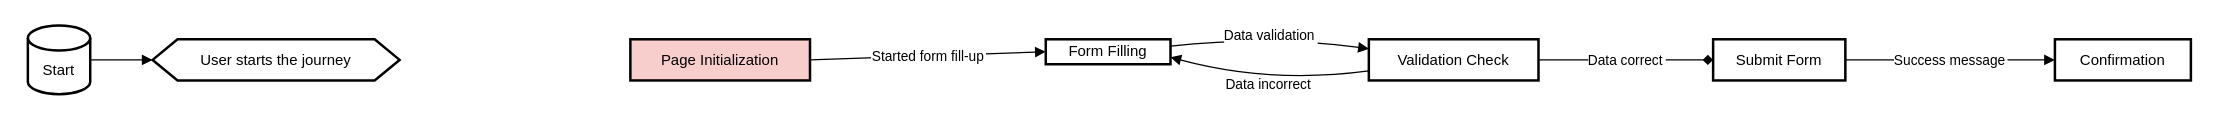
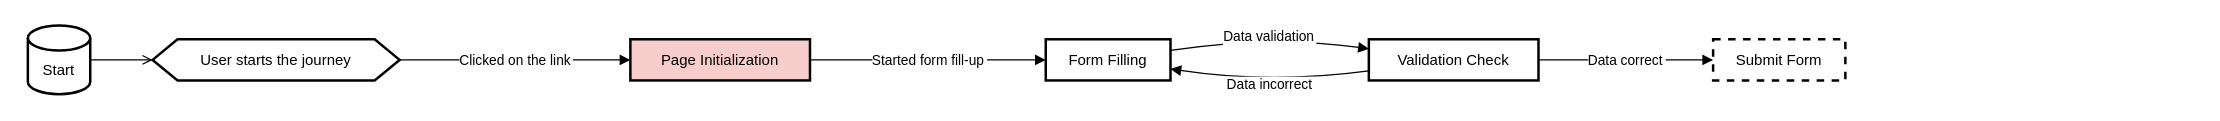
(1108, 52) -> (1108, 60)
(140, 60) -> (144, 60)
none -> (510, 60)
(1702, 60) -> (1702, 60)
(1781, 60) -> (1781, 60)
(1949, 60) -> none
(2125, 60) -> none
